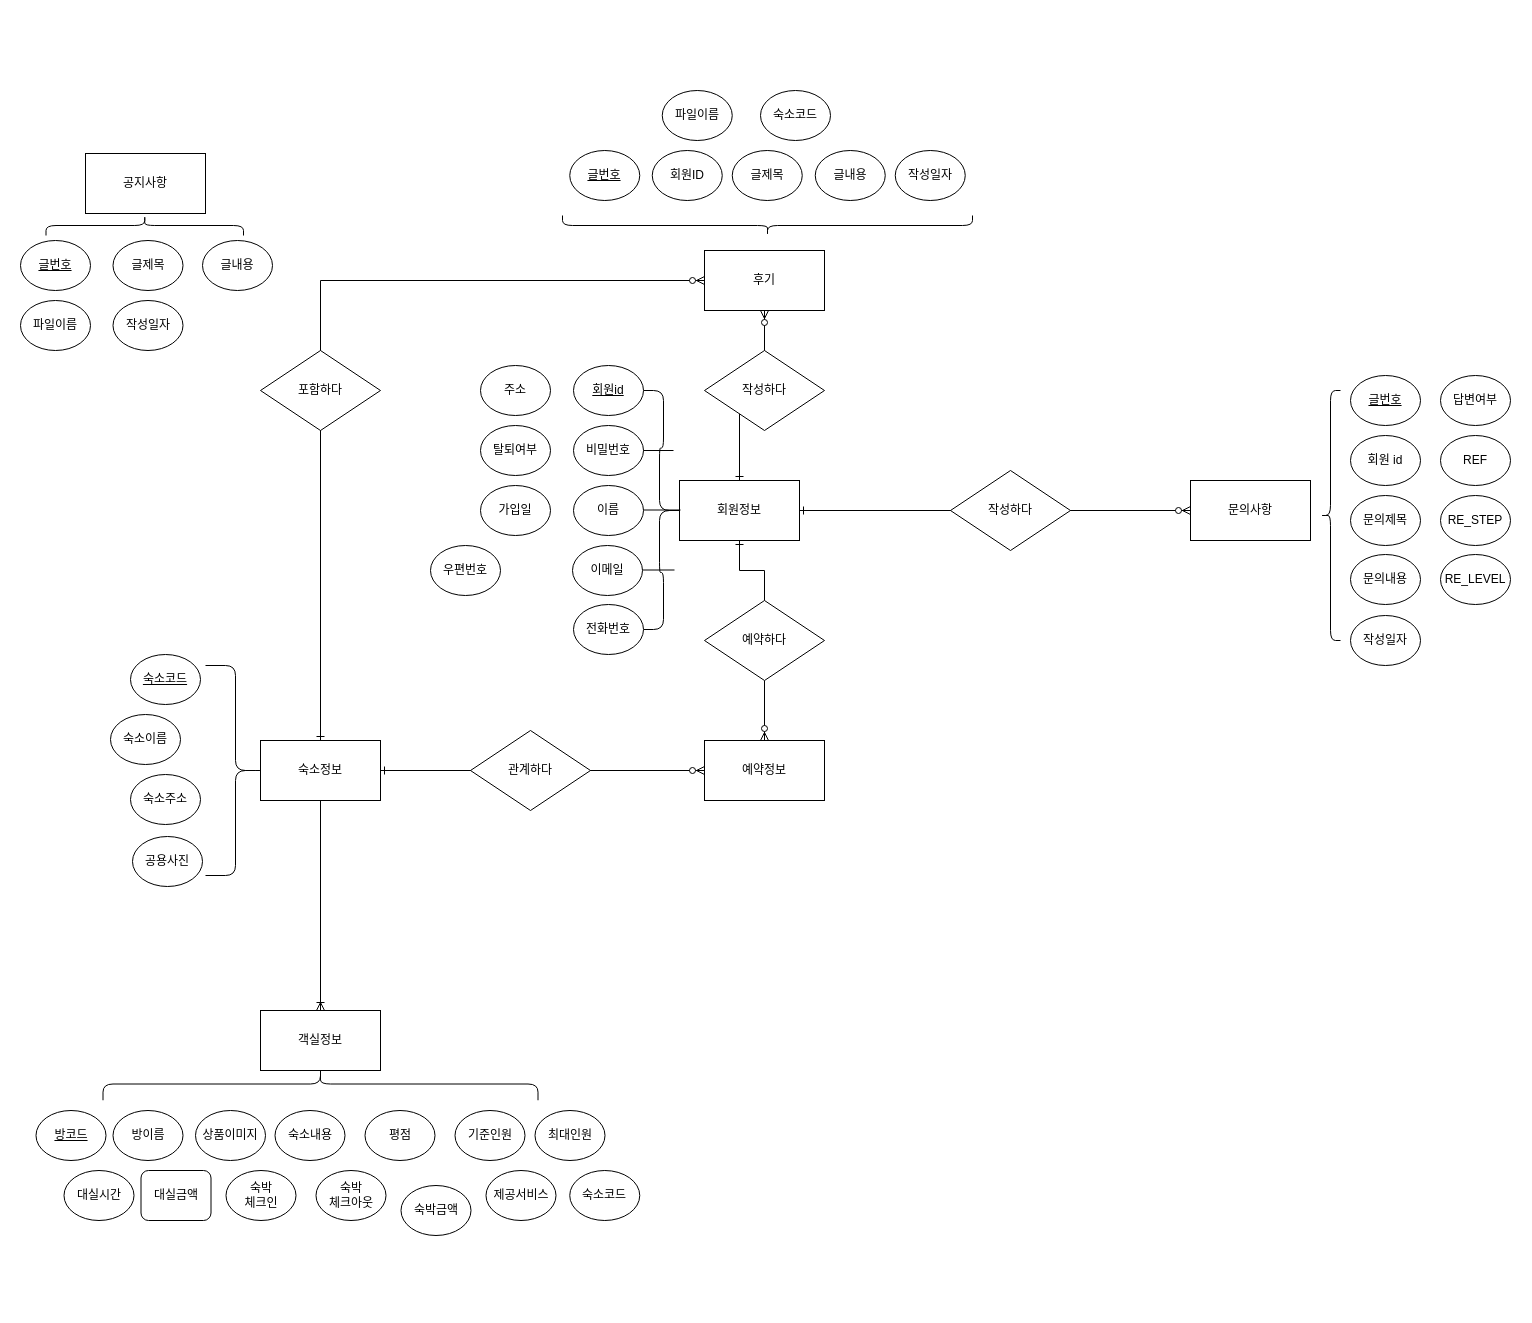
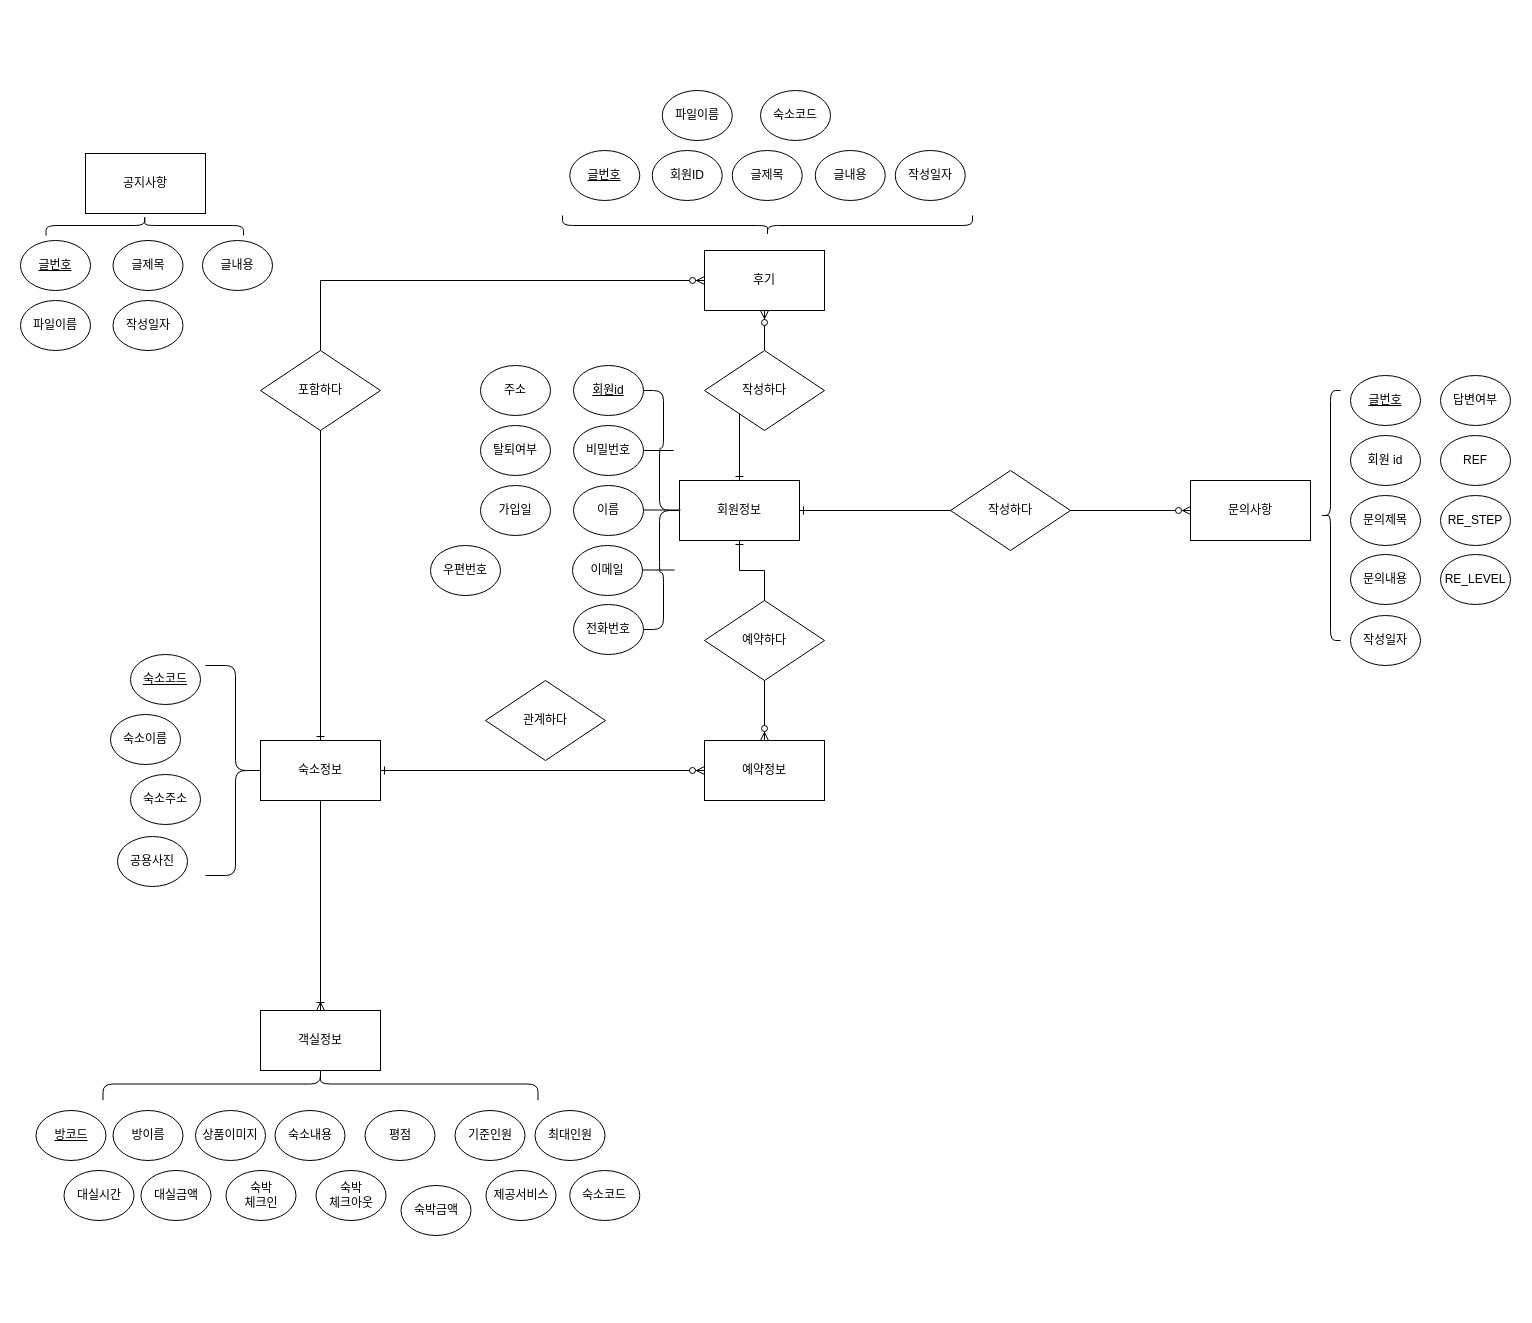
(531, 771) -> (546, 721)
(168, 862) -> (153, 862)
(176, 1196) -> (176, 1196)
